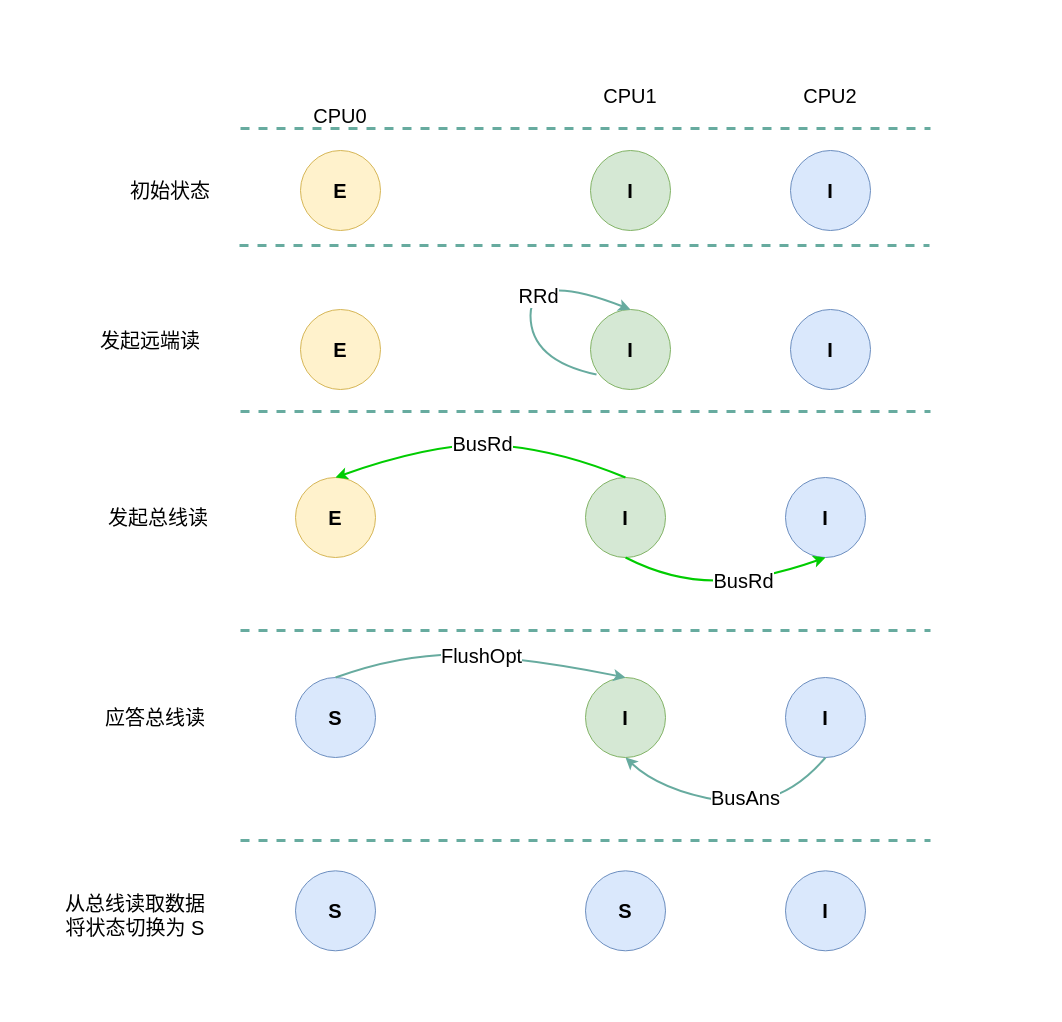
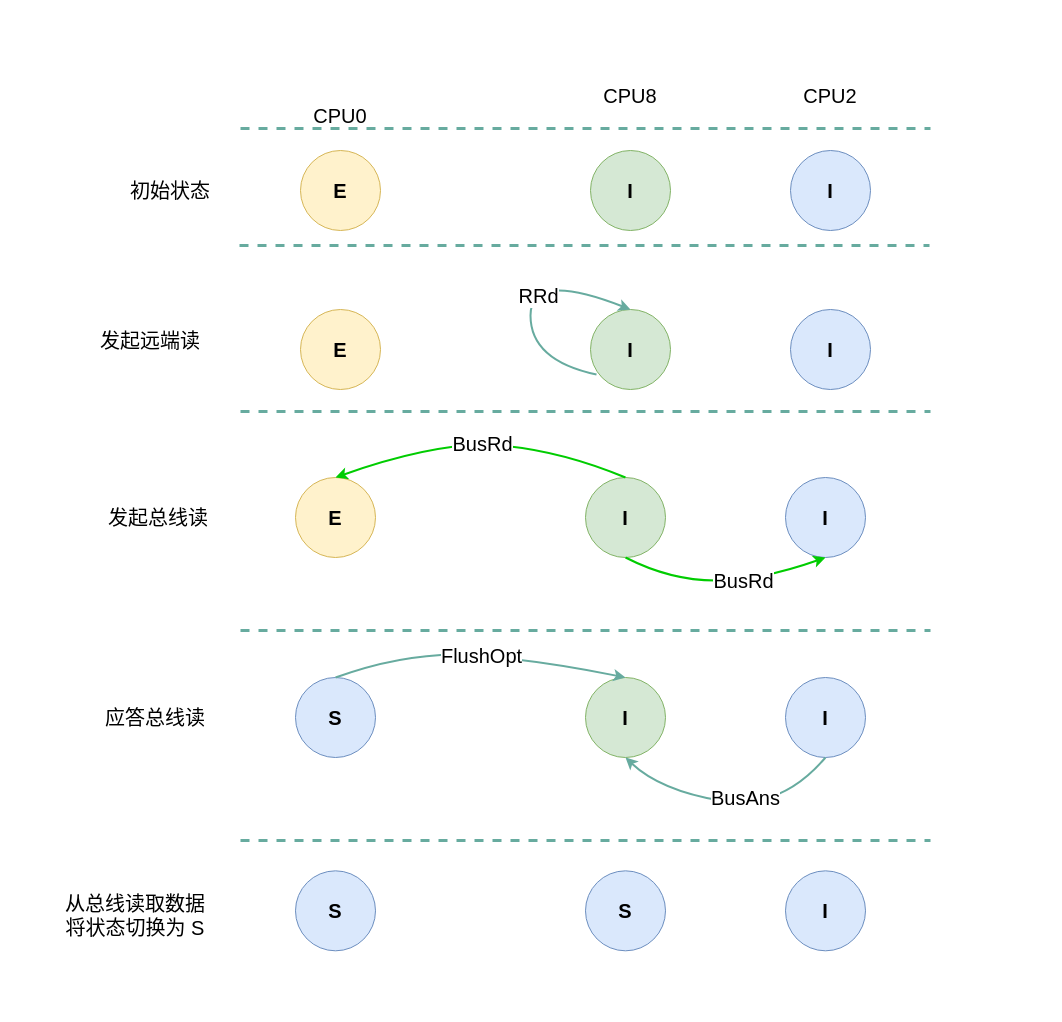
(631, 96) -> (631, 96)
